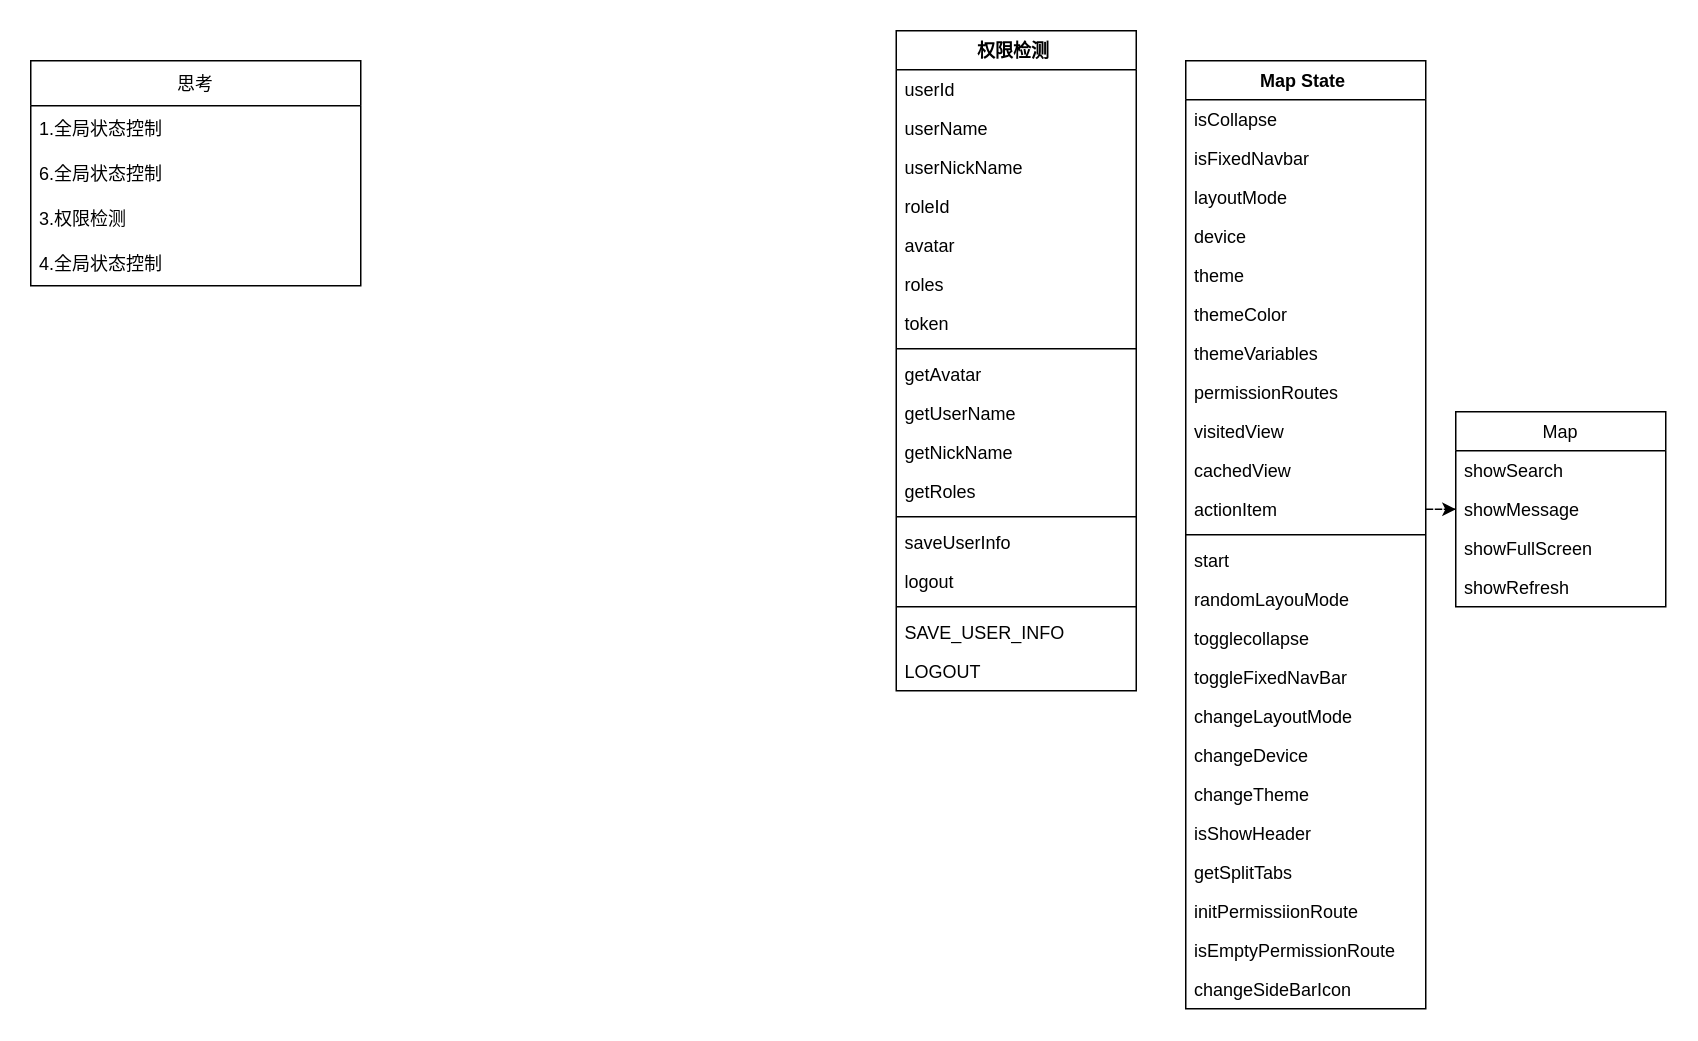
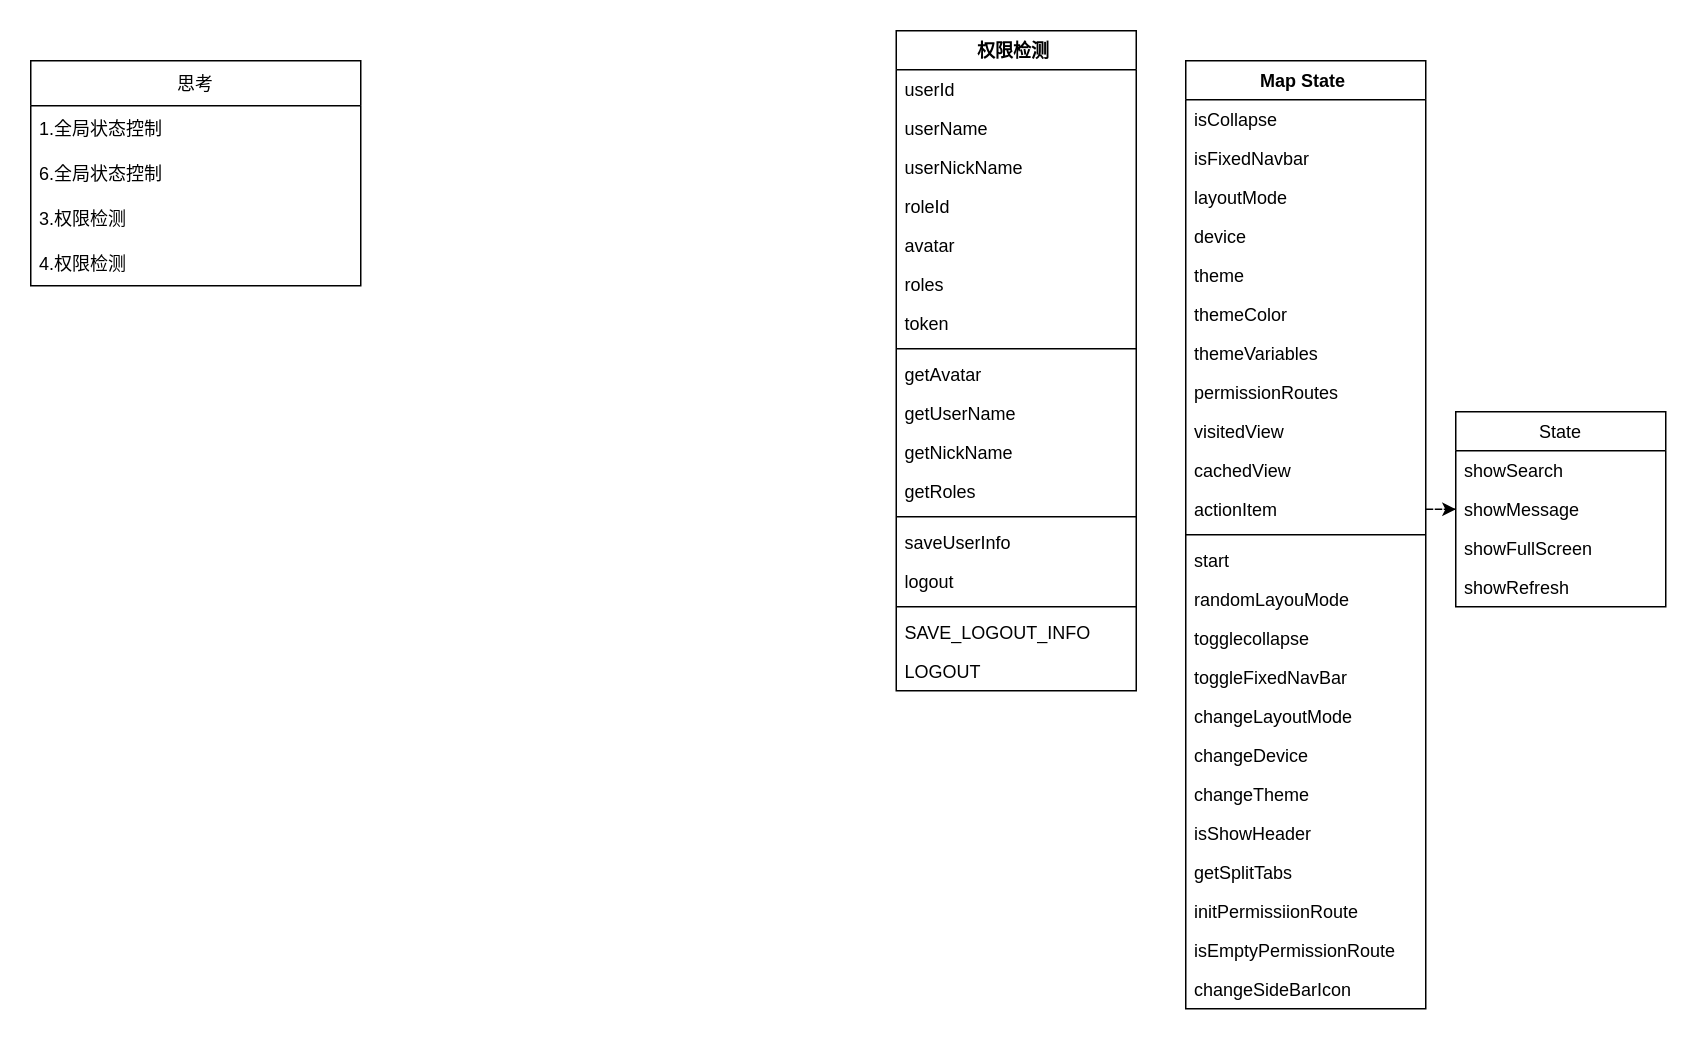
(101, 264) -> (83, 264)
(1560, 432) -> (1560, 432)
(975, 633) -> (985, 633)
